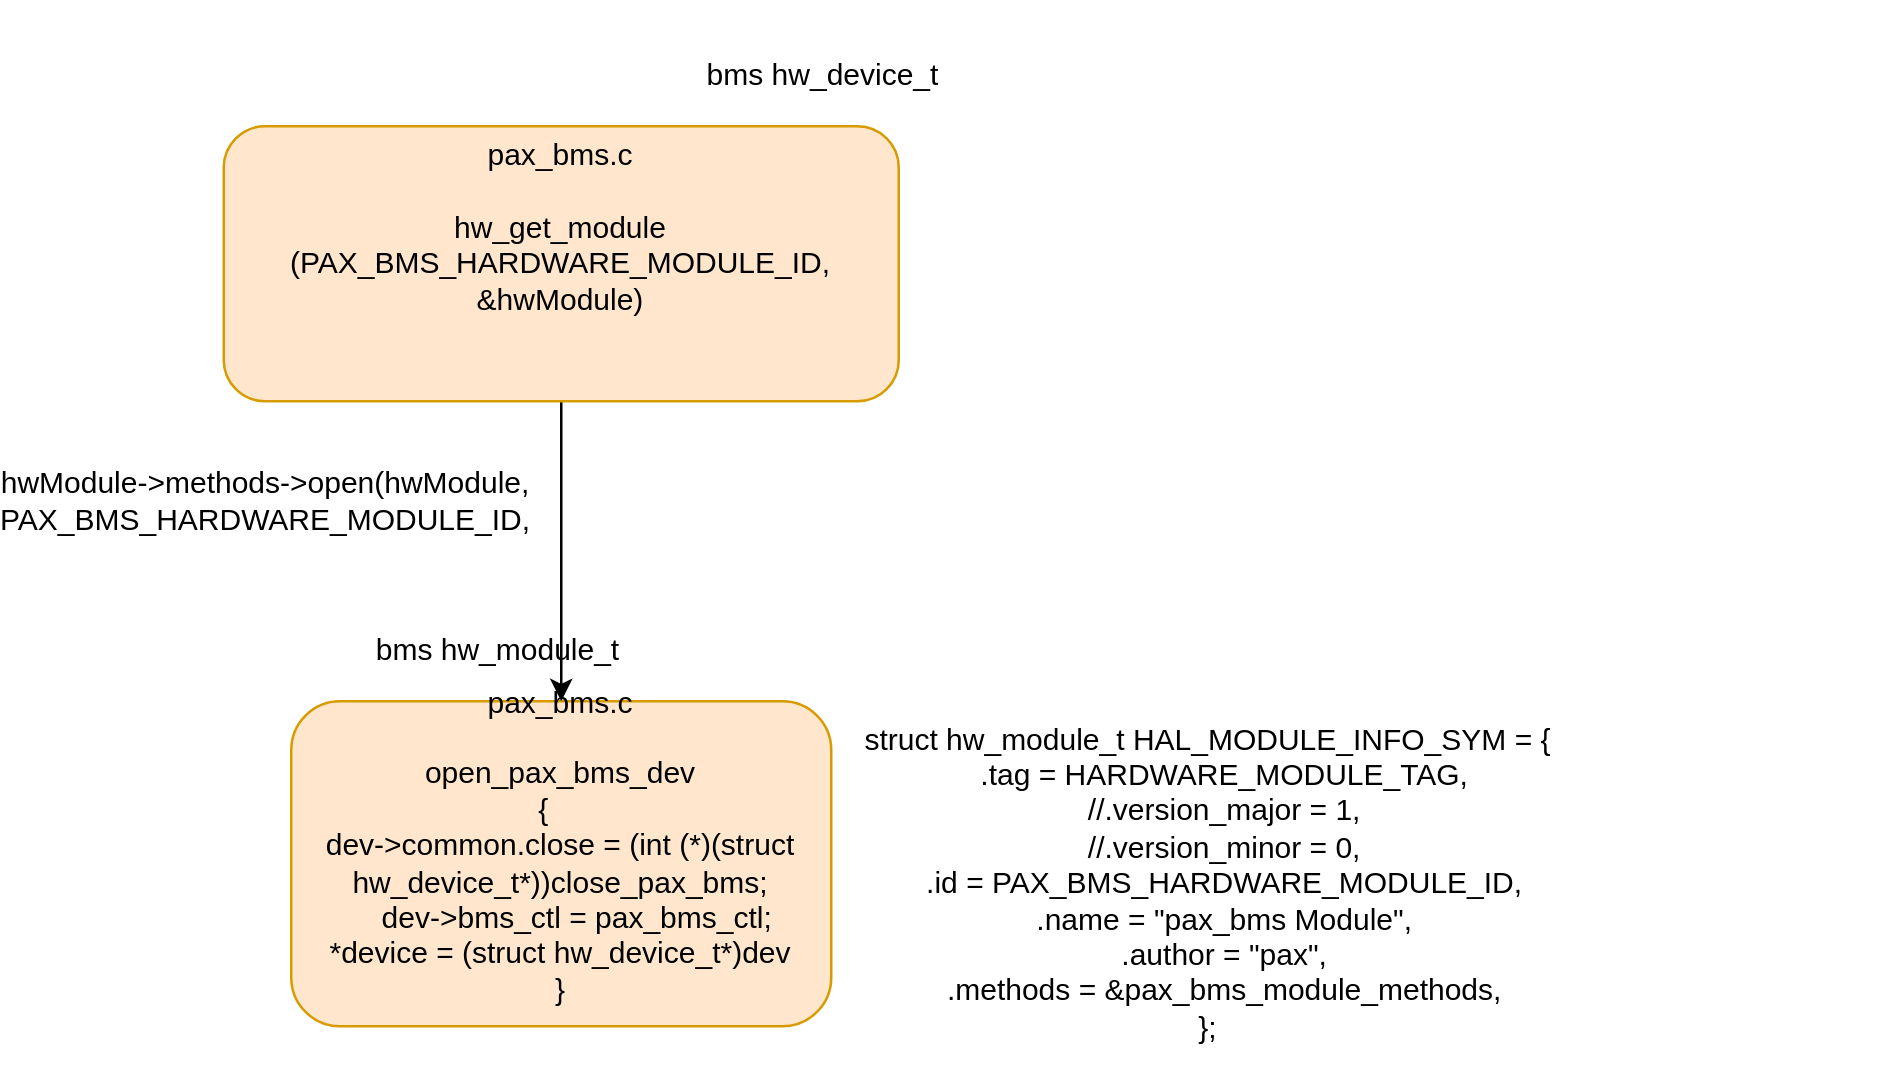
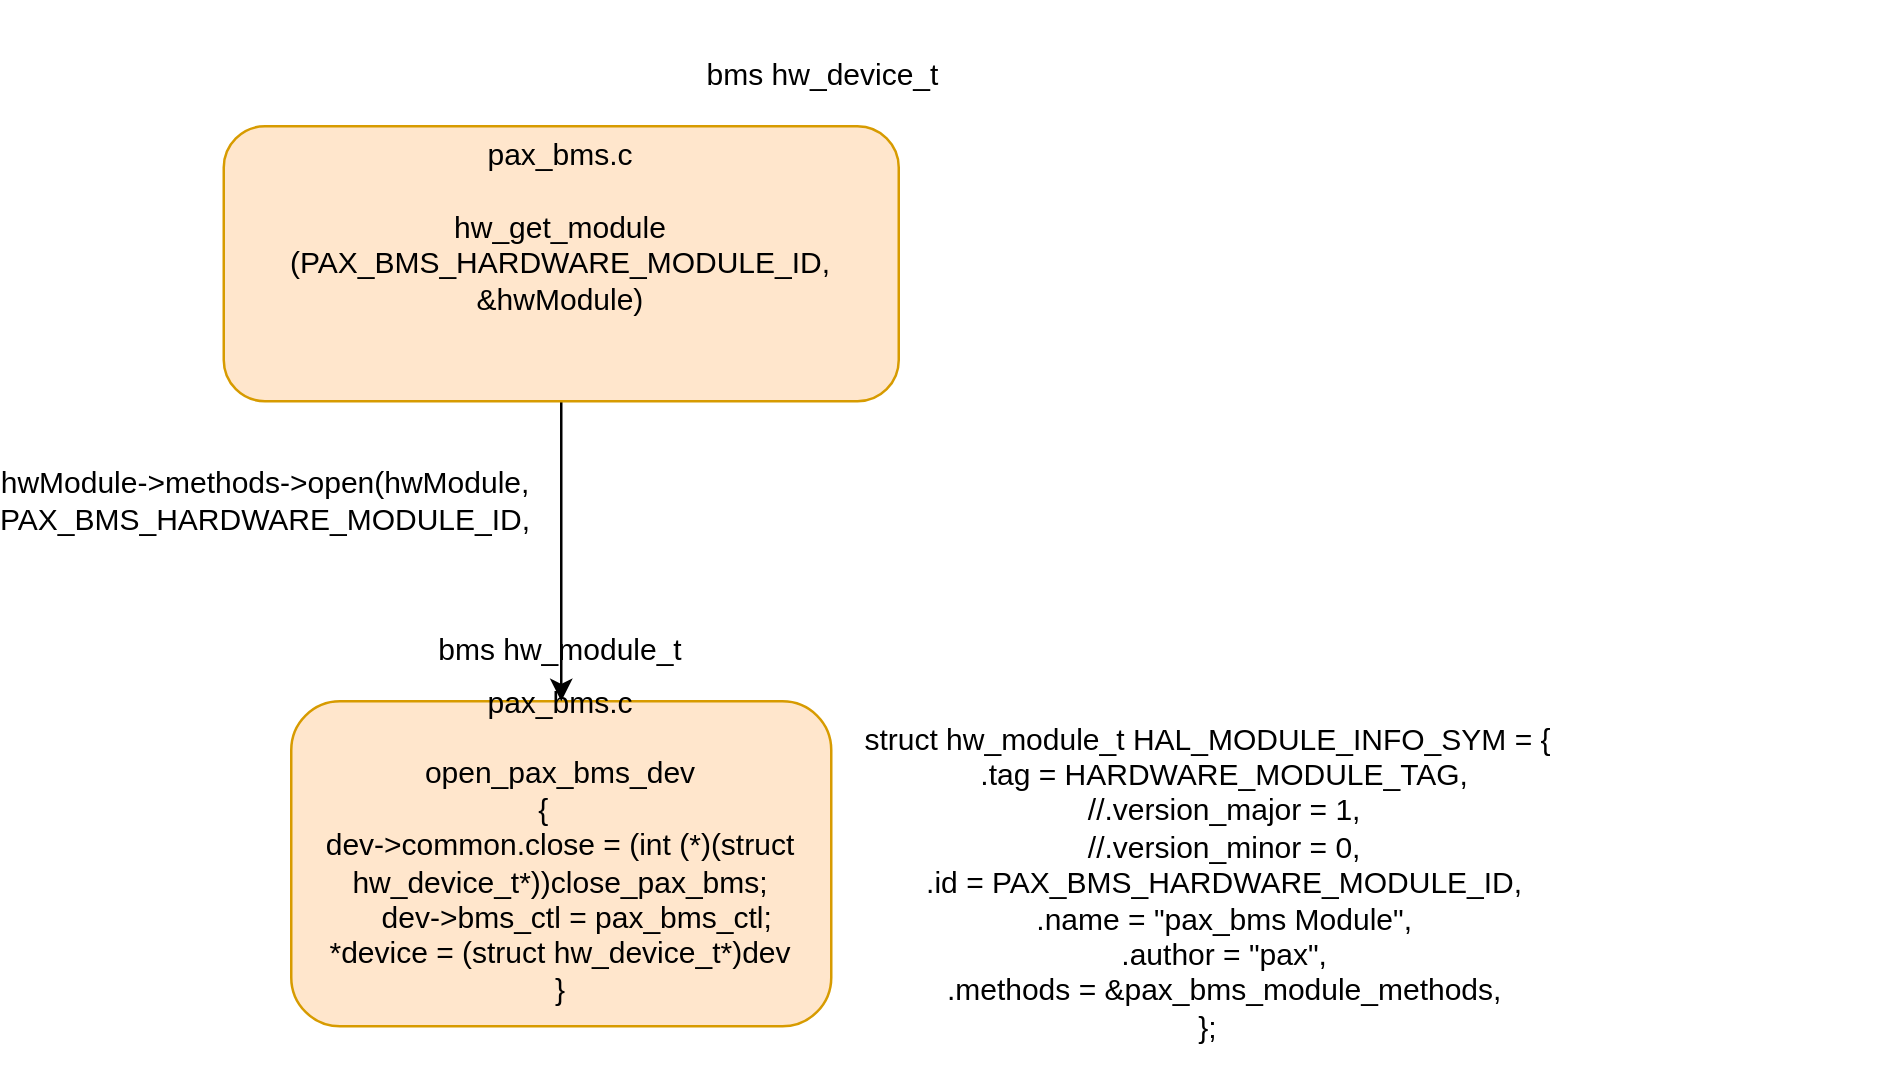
(499, 651) -> (561, 651)
